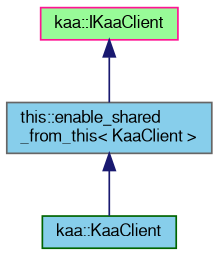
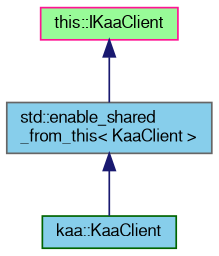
(109, 24) -> (109, 24)
(109, 128) -> (109, 128)
